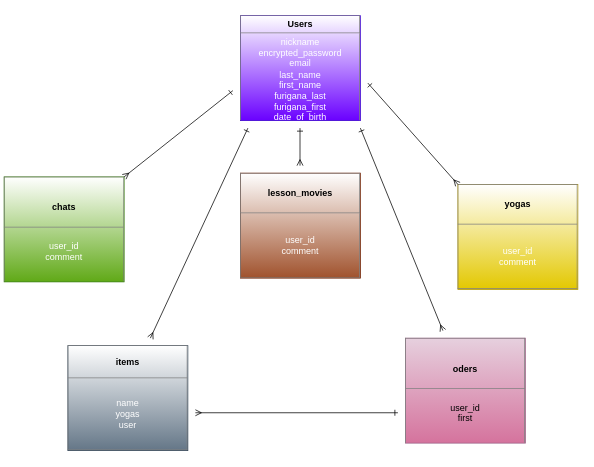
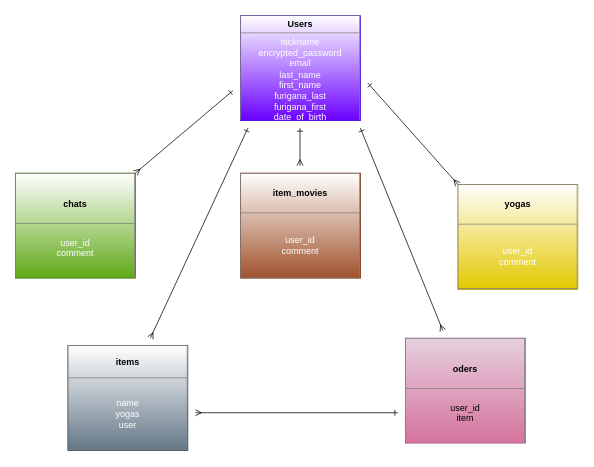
(271, 189) -> (266, 189)
(64, 229) -> (75, 225)
(422, 354) -> (422, 354)
